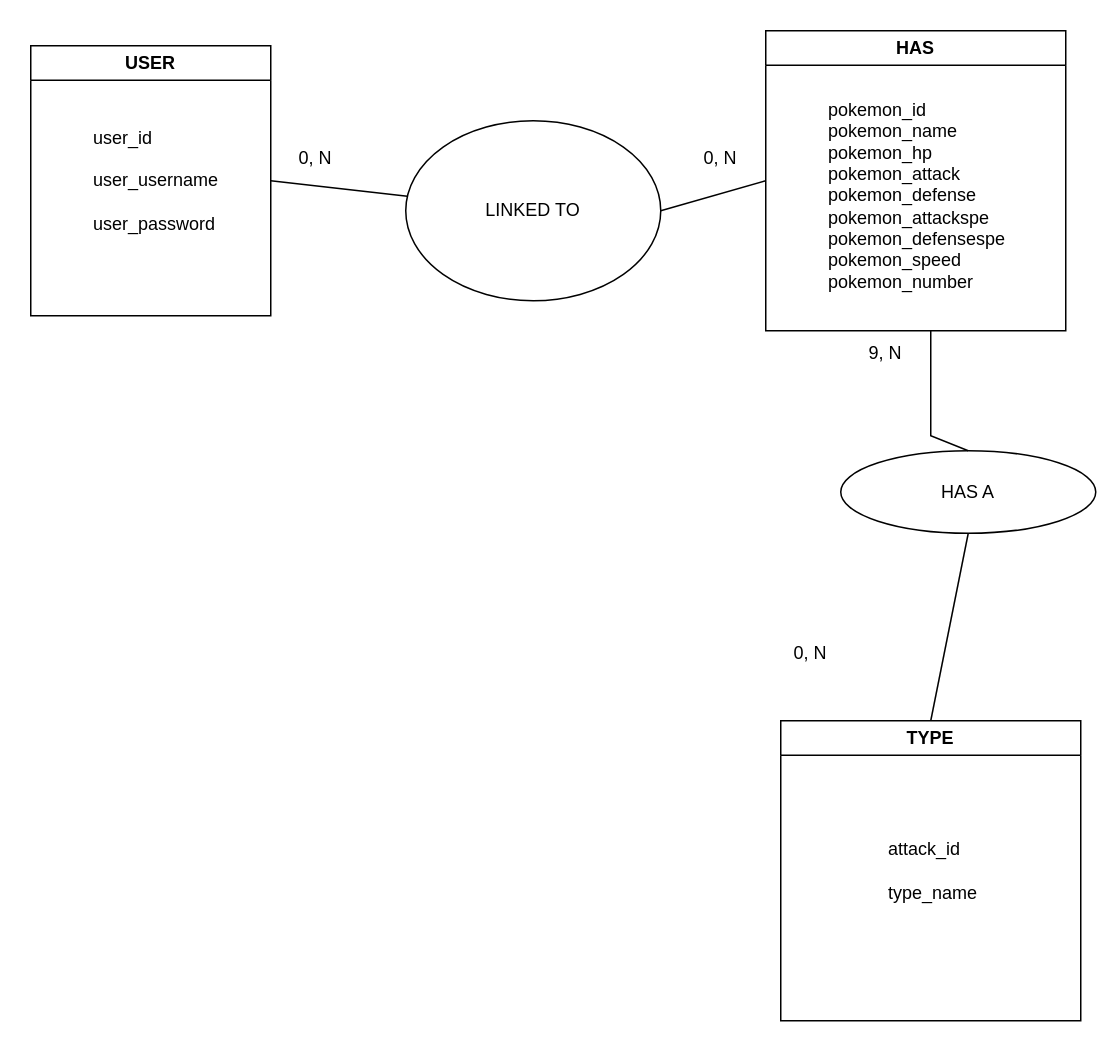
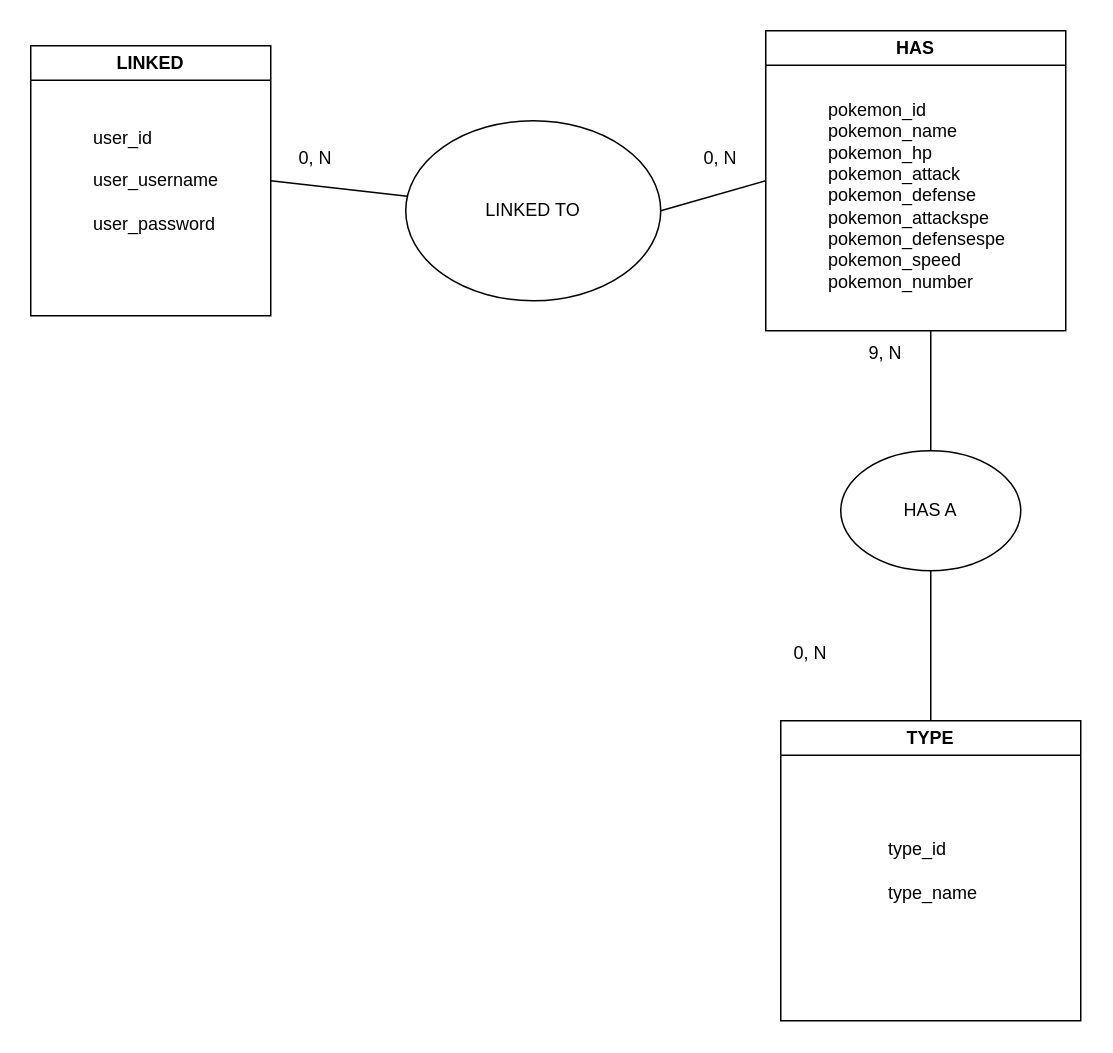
(151, 64) -> (151, 64)
(968, 492) -> (931, 511)
(934, 871) -> (934, 871)
